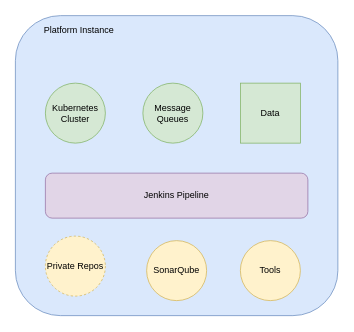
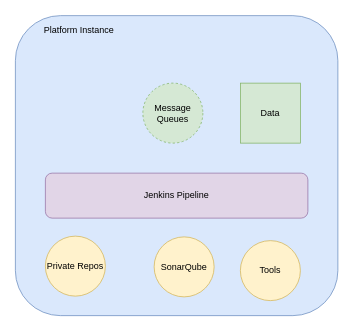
(75, 113) -> none
(173, 113) -> (173, 113)
(75, 266) -> (75, 266)
(177, 270) -> (184, 267)
